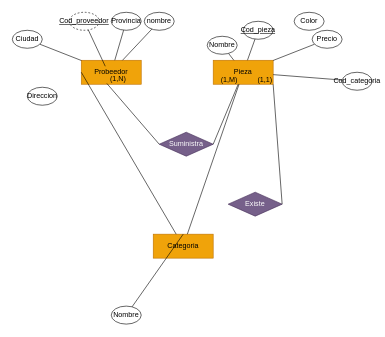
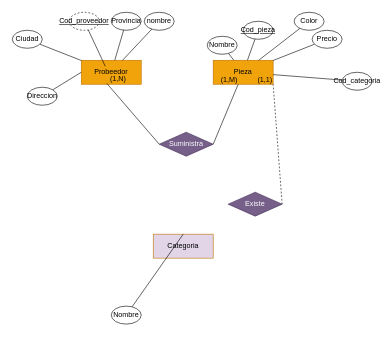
(278, 144) -> (278, 144)
(129, 153) -> (67, 81)
(213, 160) -> (279, 44)
(183, 246) -> (183, 246)
